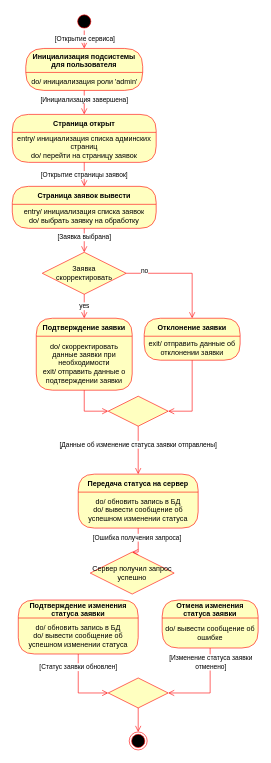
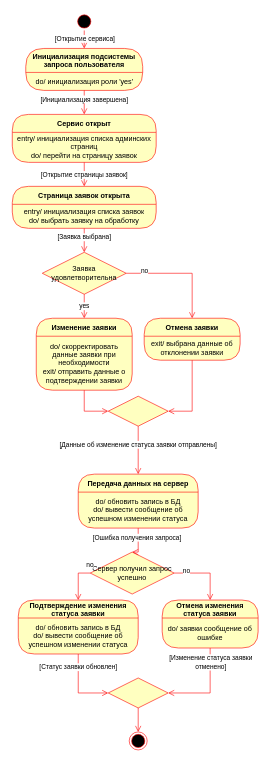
(84, 56) -> (84, 56)
(85, 81) -> (85, 81)
(84, 124) -> (84, 124)
(84, 196) -> (84, 196)
(84, 273) -> (84, 273)
(84, 328) -> (84, 328)
(192, 328) -> (192, 328)
(192, 348) -> (192, 348)
(138, 484) -> (138, 484)
none -> (78, 585)
none -> (210, 585)
(210, 633) -> (210, 633)
